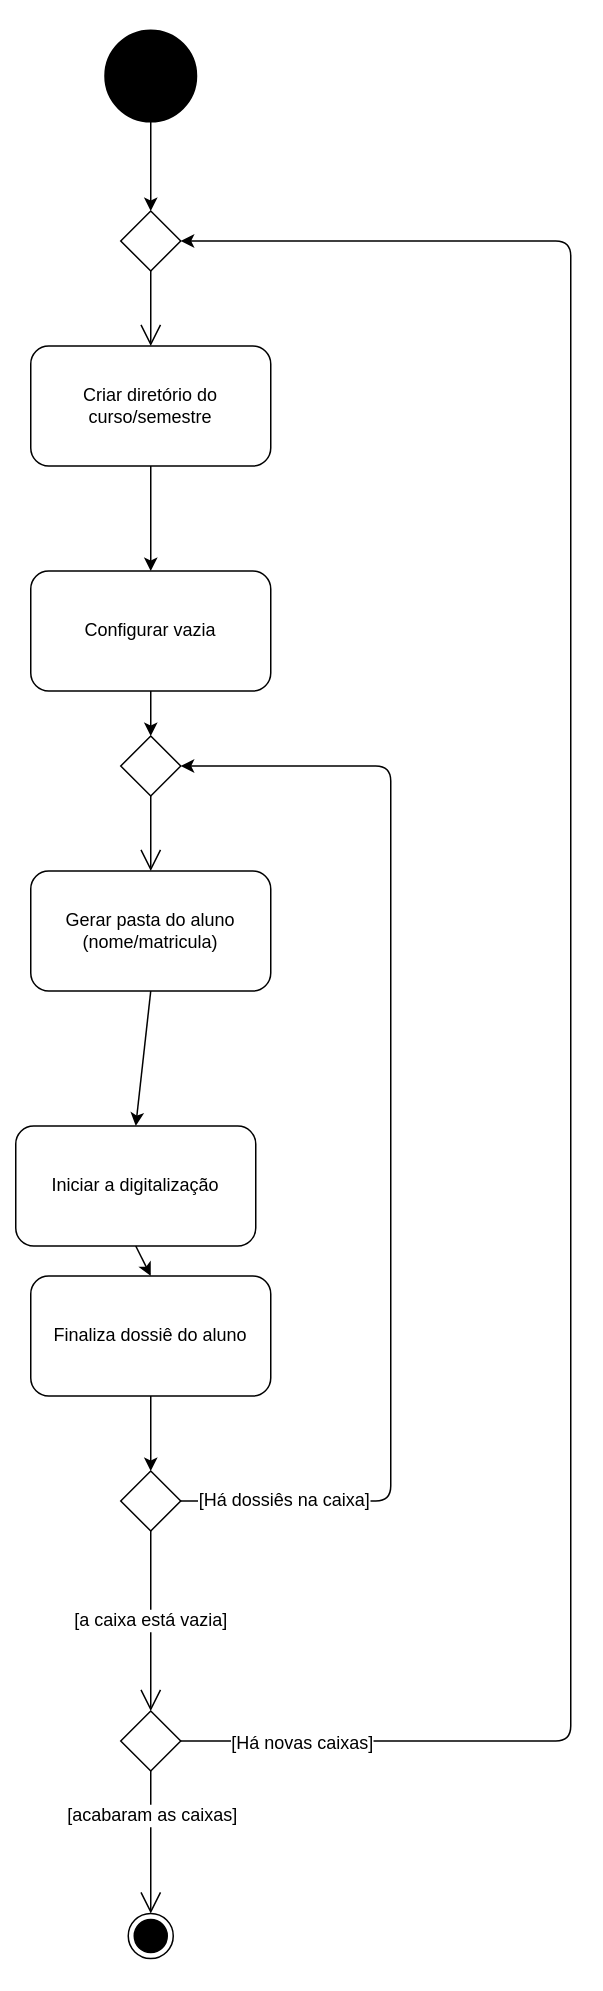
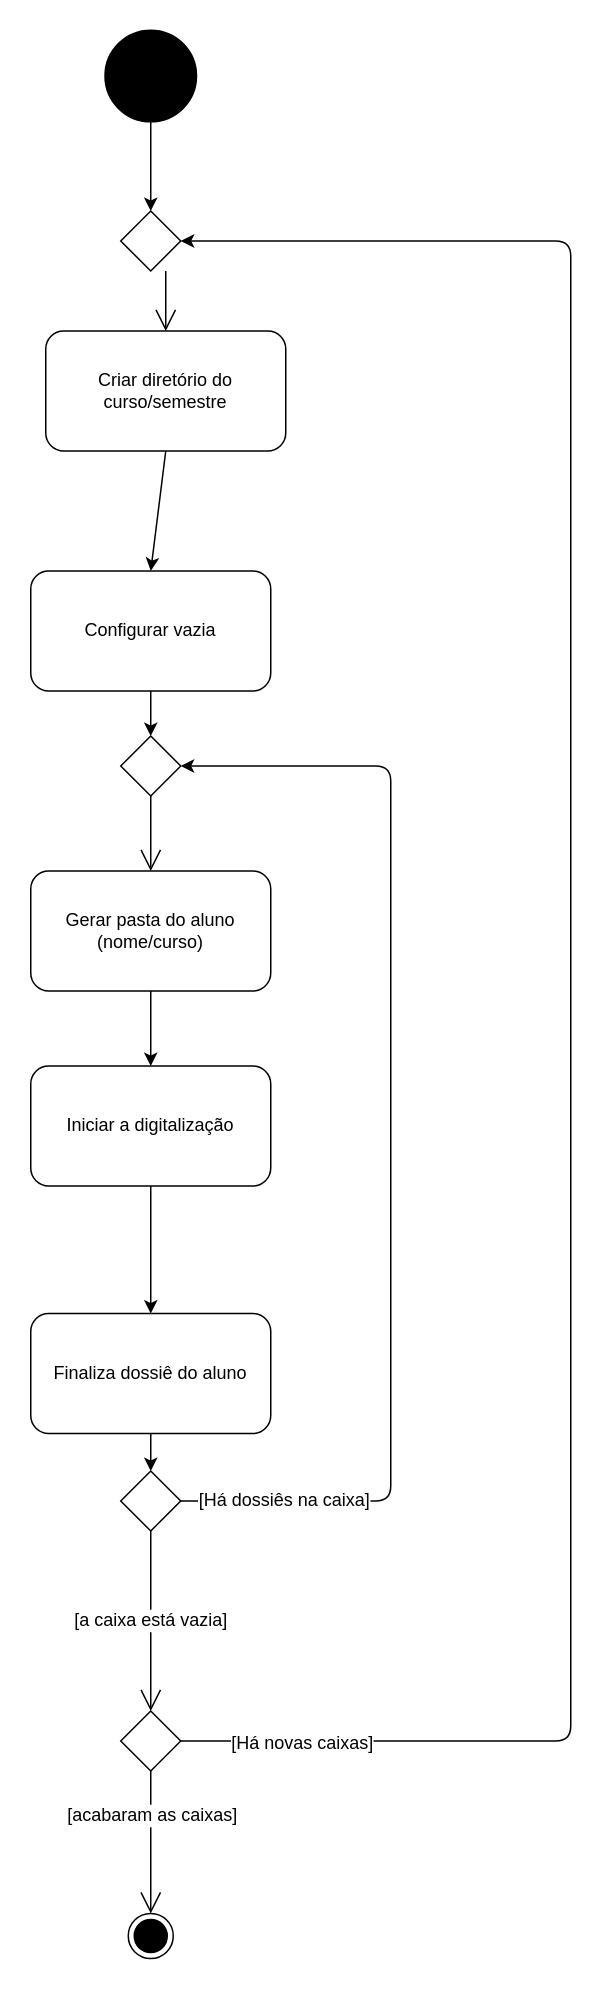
(151, 406) -> (166, 391)
(151, 931) -> (151, 931)
(136, 1186) -> (151, 1126)
(151, 1336) -> (151, 1373)
